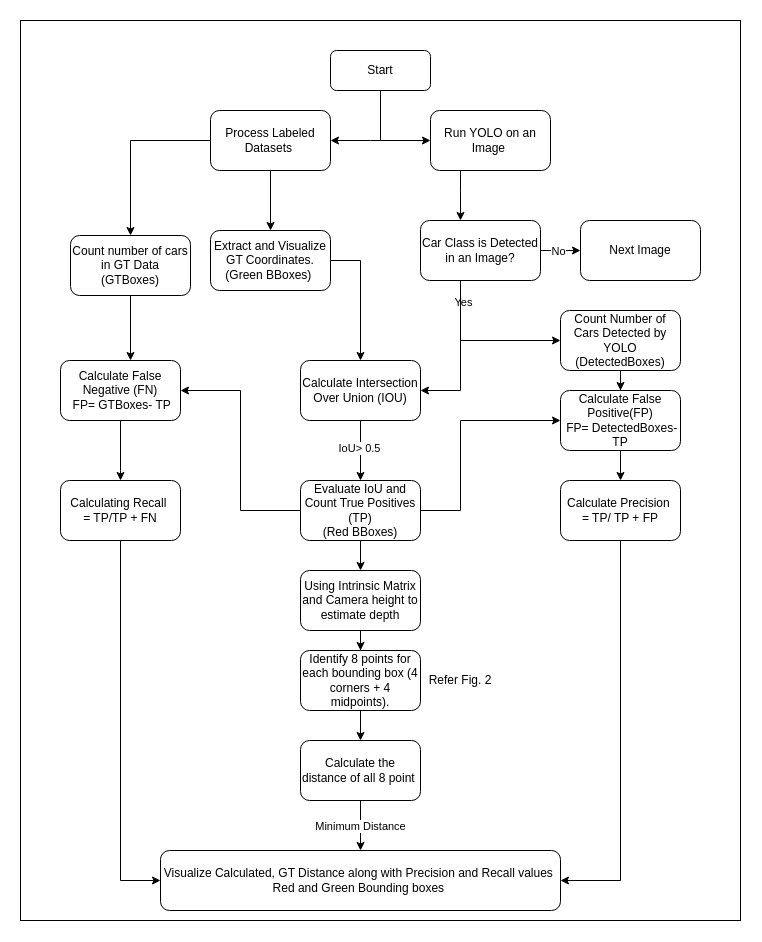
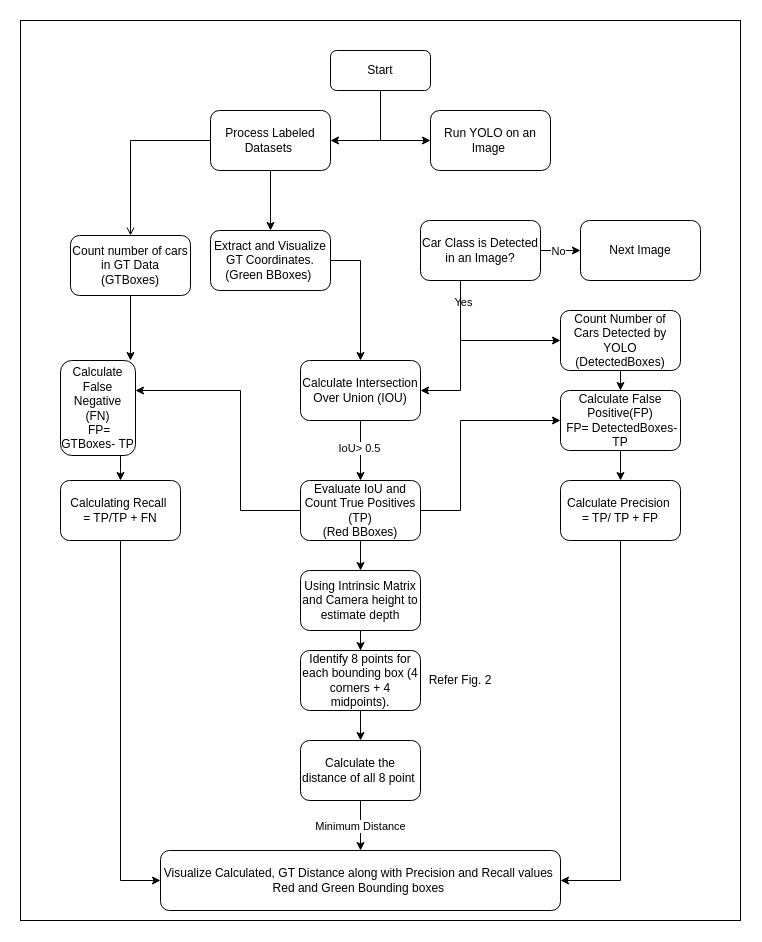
(461, 192) -> none
(131, 227) -> (131, 229)
(121, 391) -> (98, 408)
